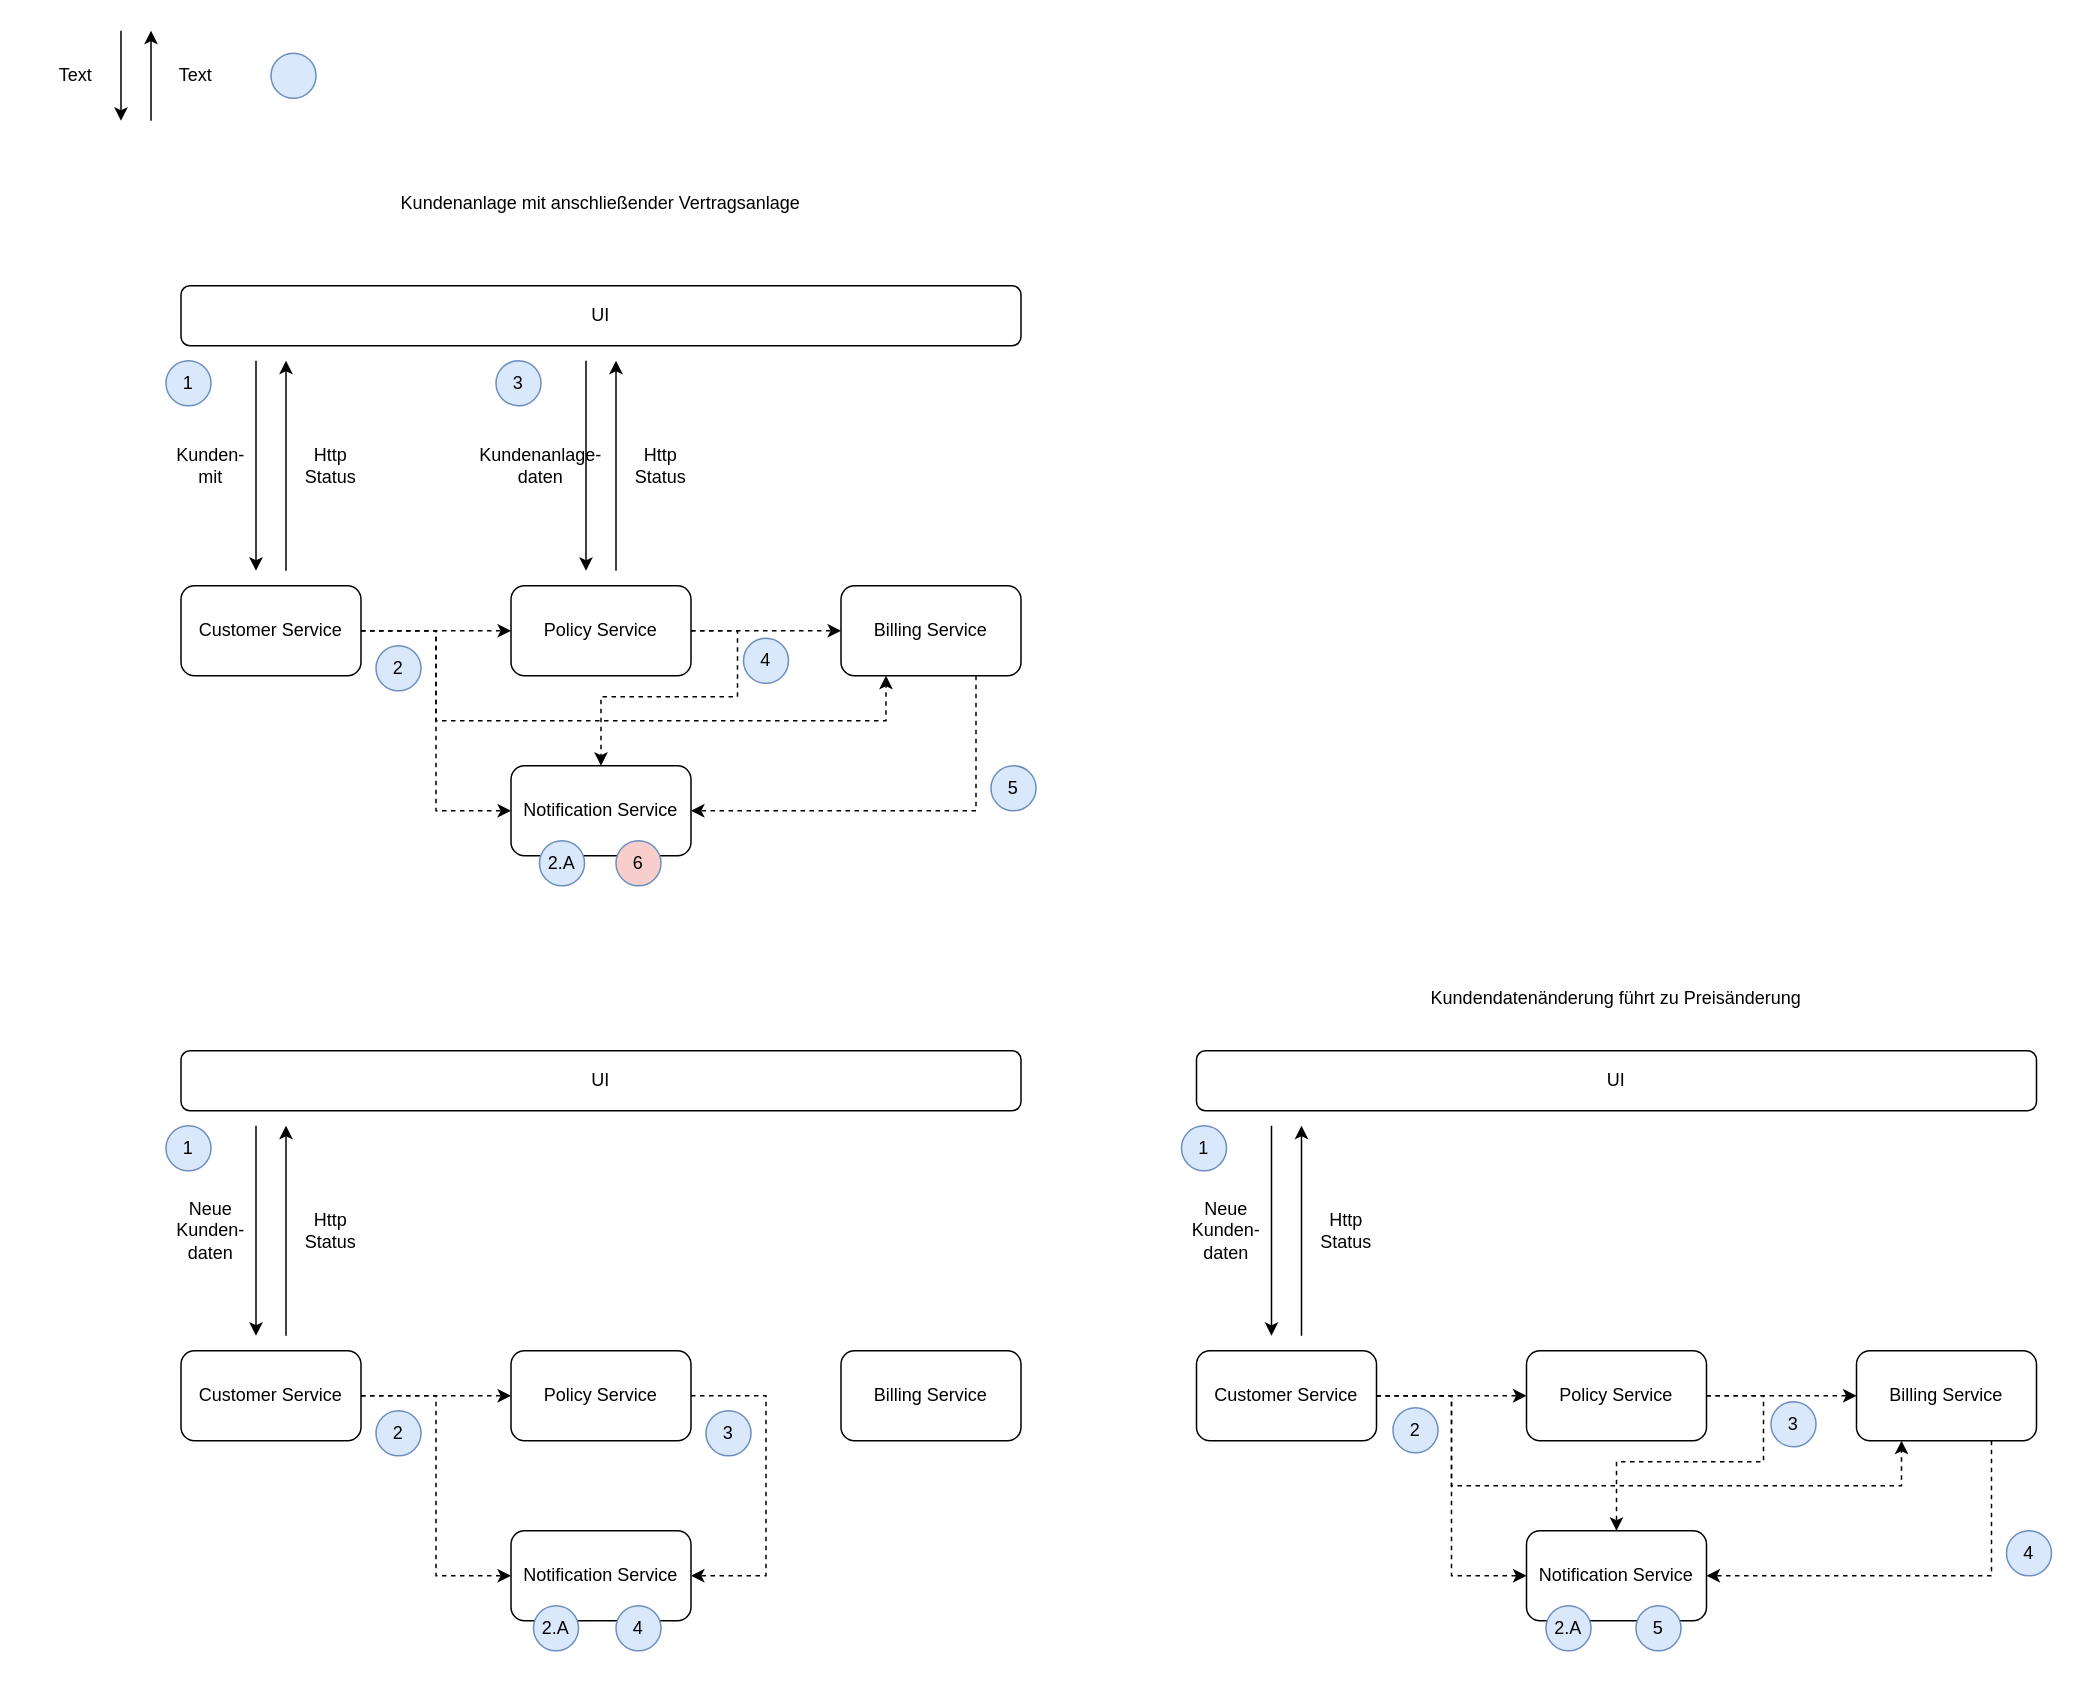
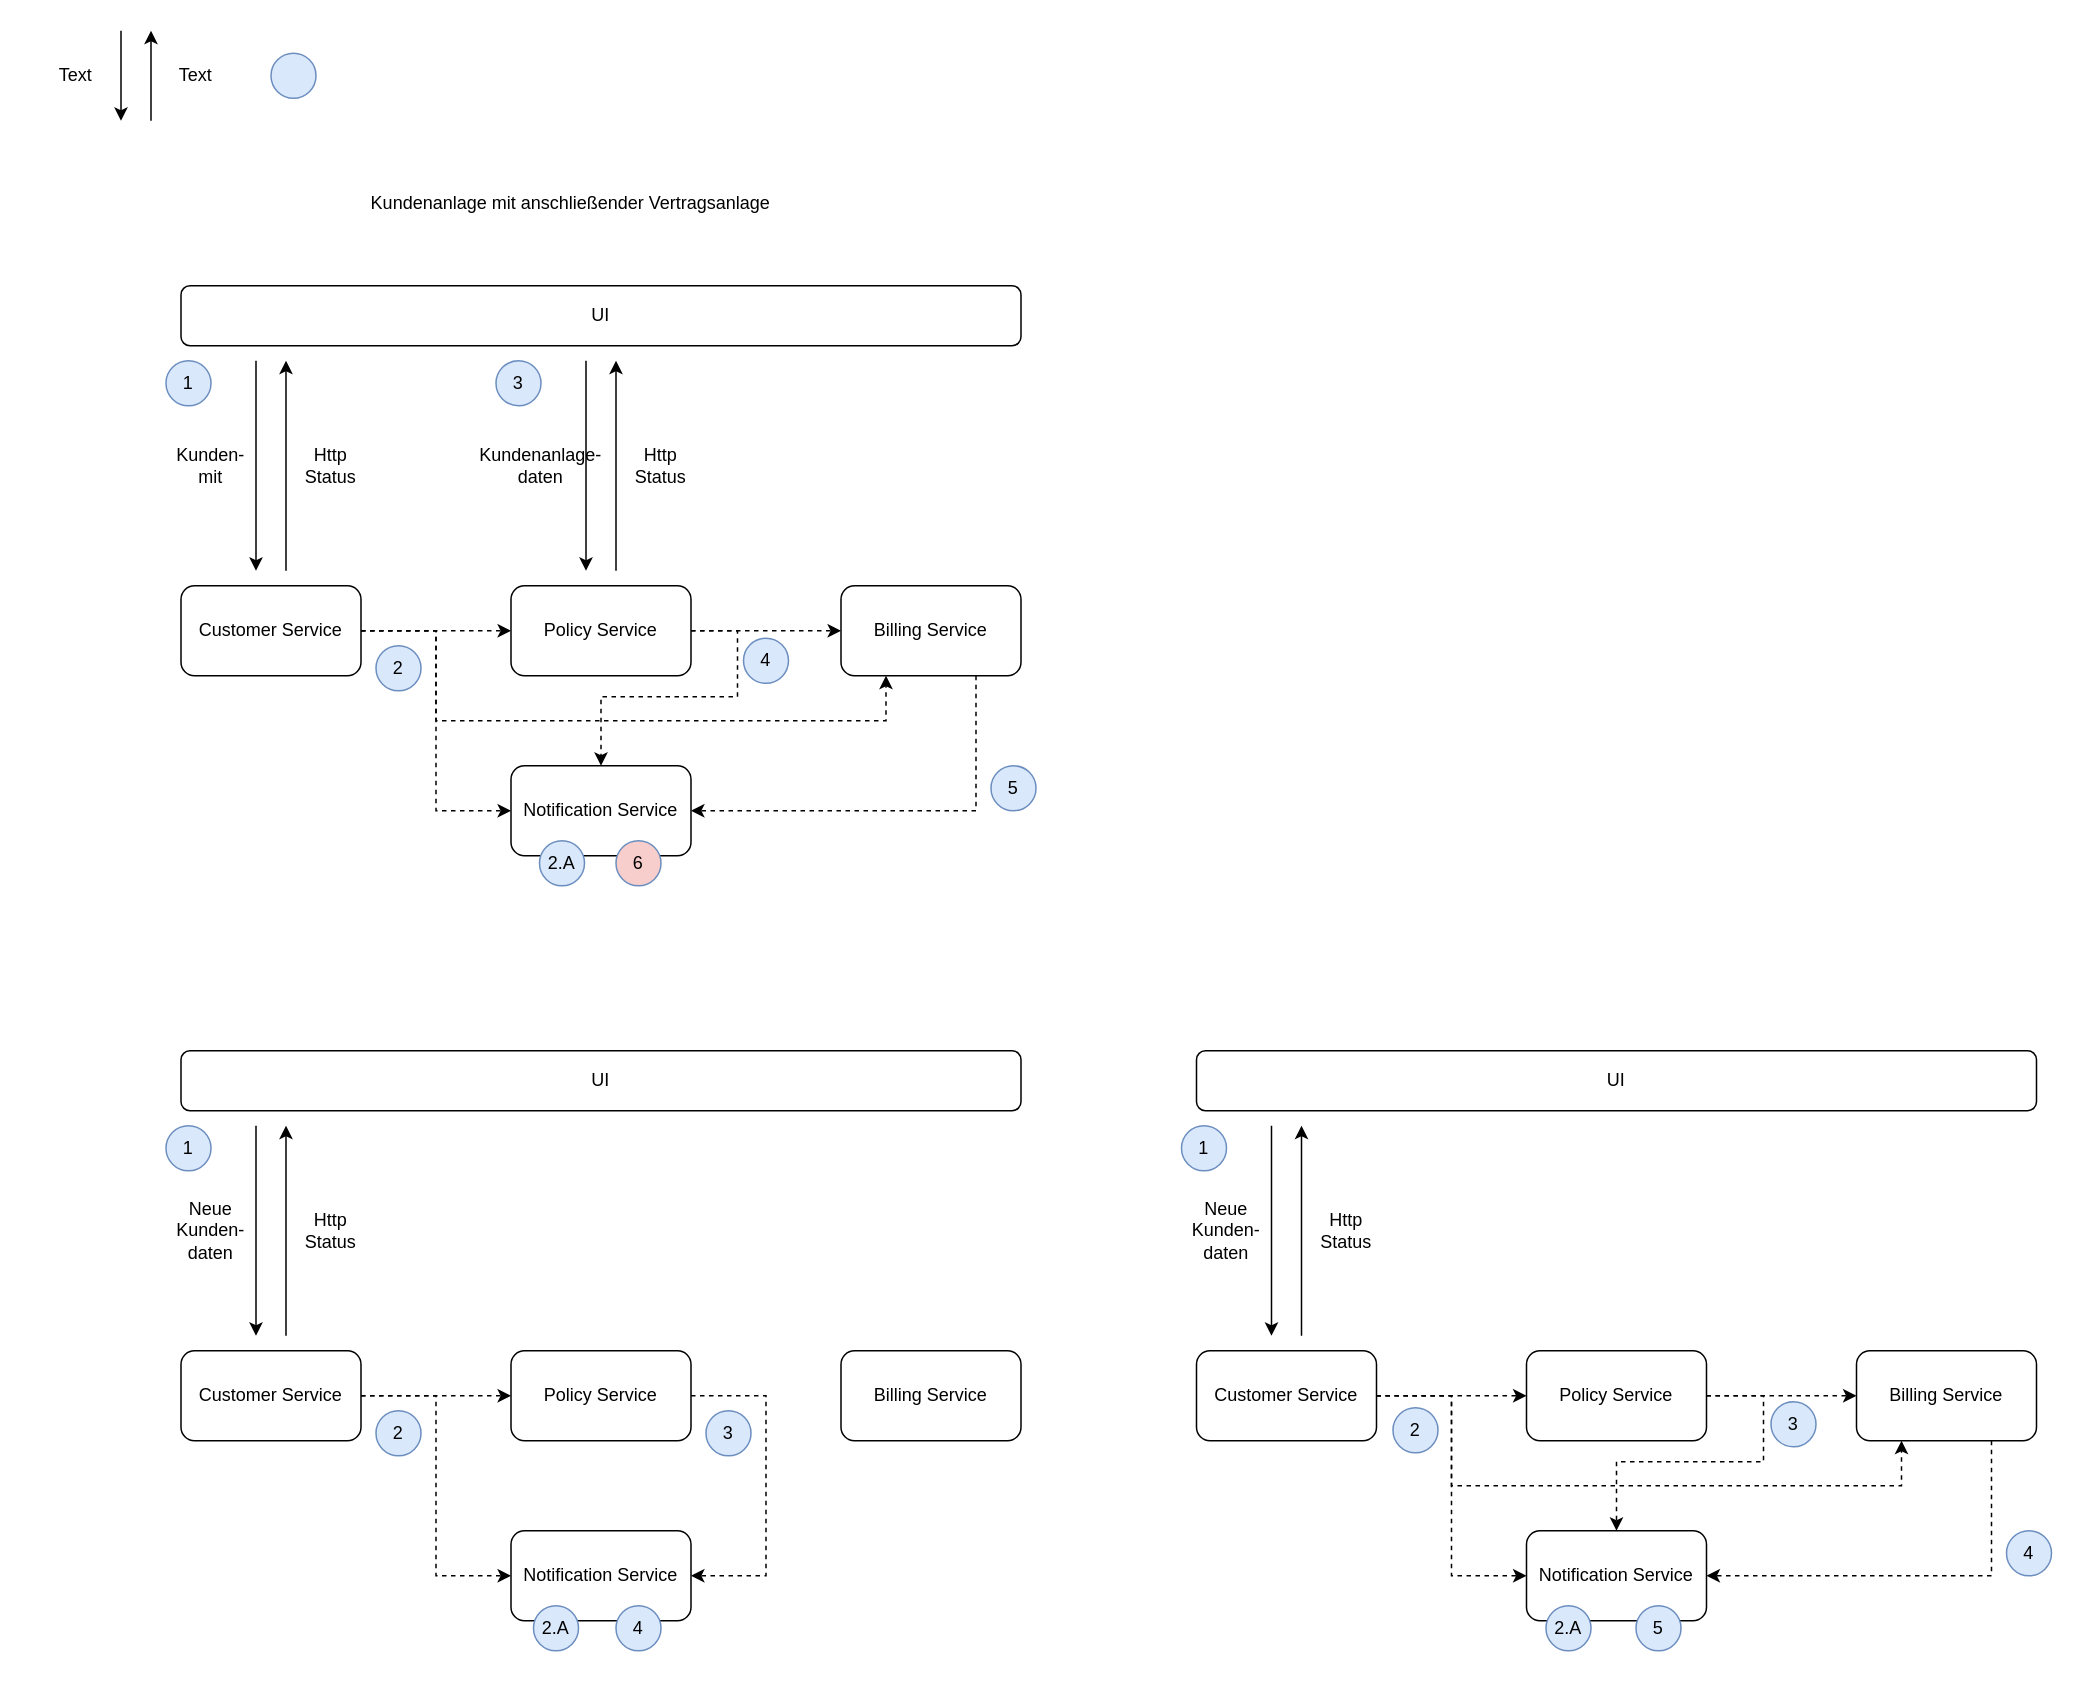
(601, 203) -> (571, 203)
(1616, 998) -> none
